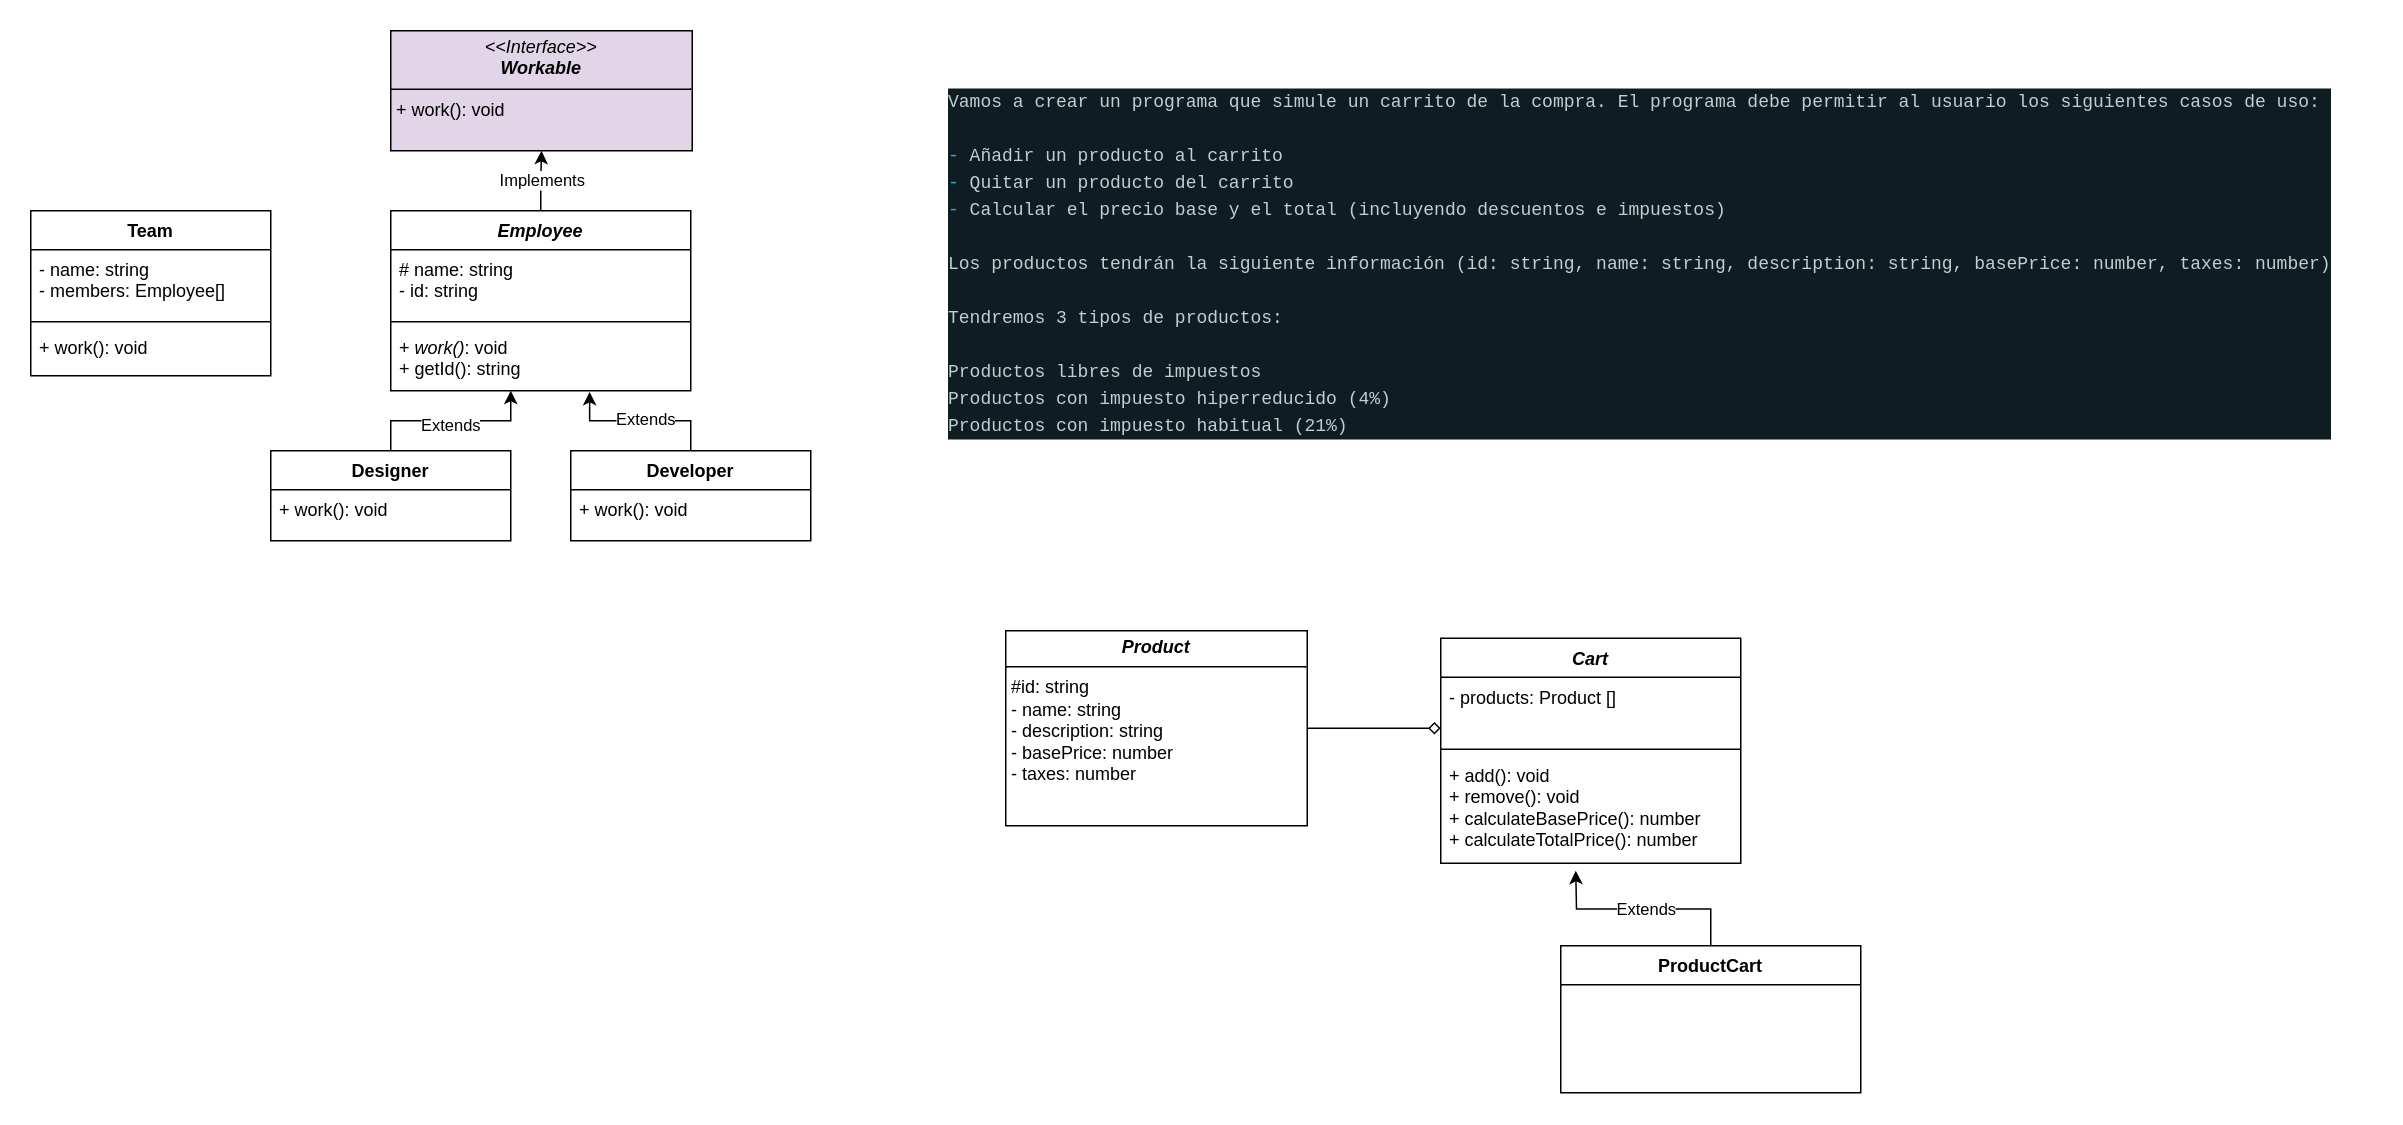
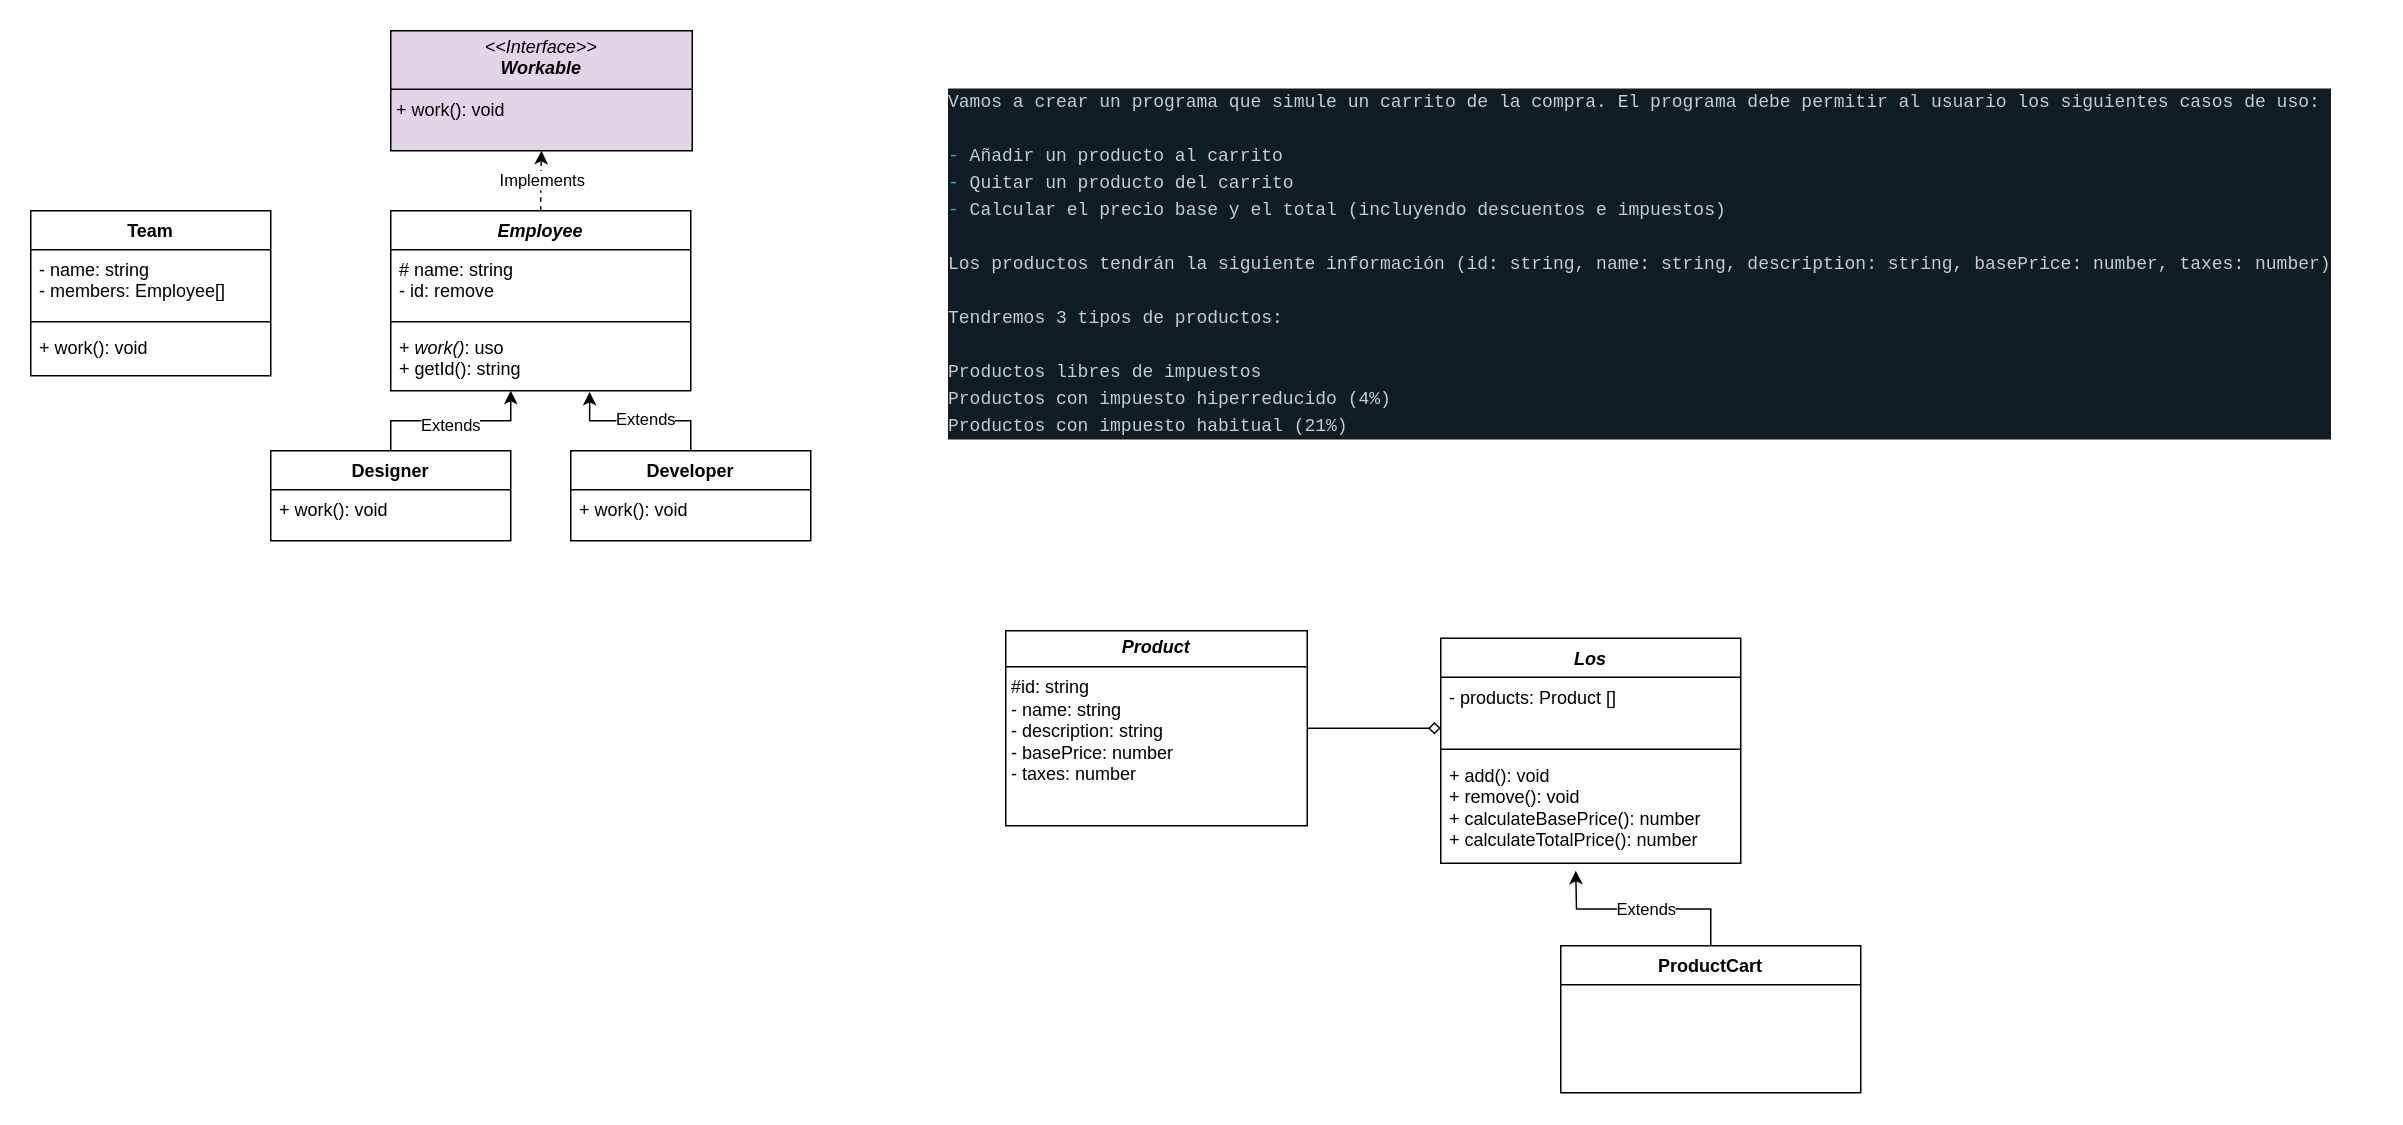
(541, 200) -> (541, 200)
(461, 282) -> (461, 282)
(476, 360) -> (476, 360)
(1591, 660) -> (1591, 660)
